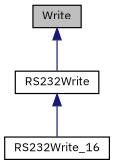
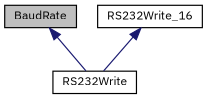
(57, 16) -> (41, 16)
(57, 121) -> (118, 54)
